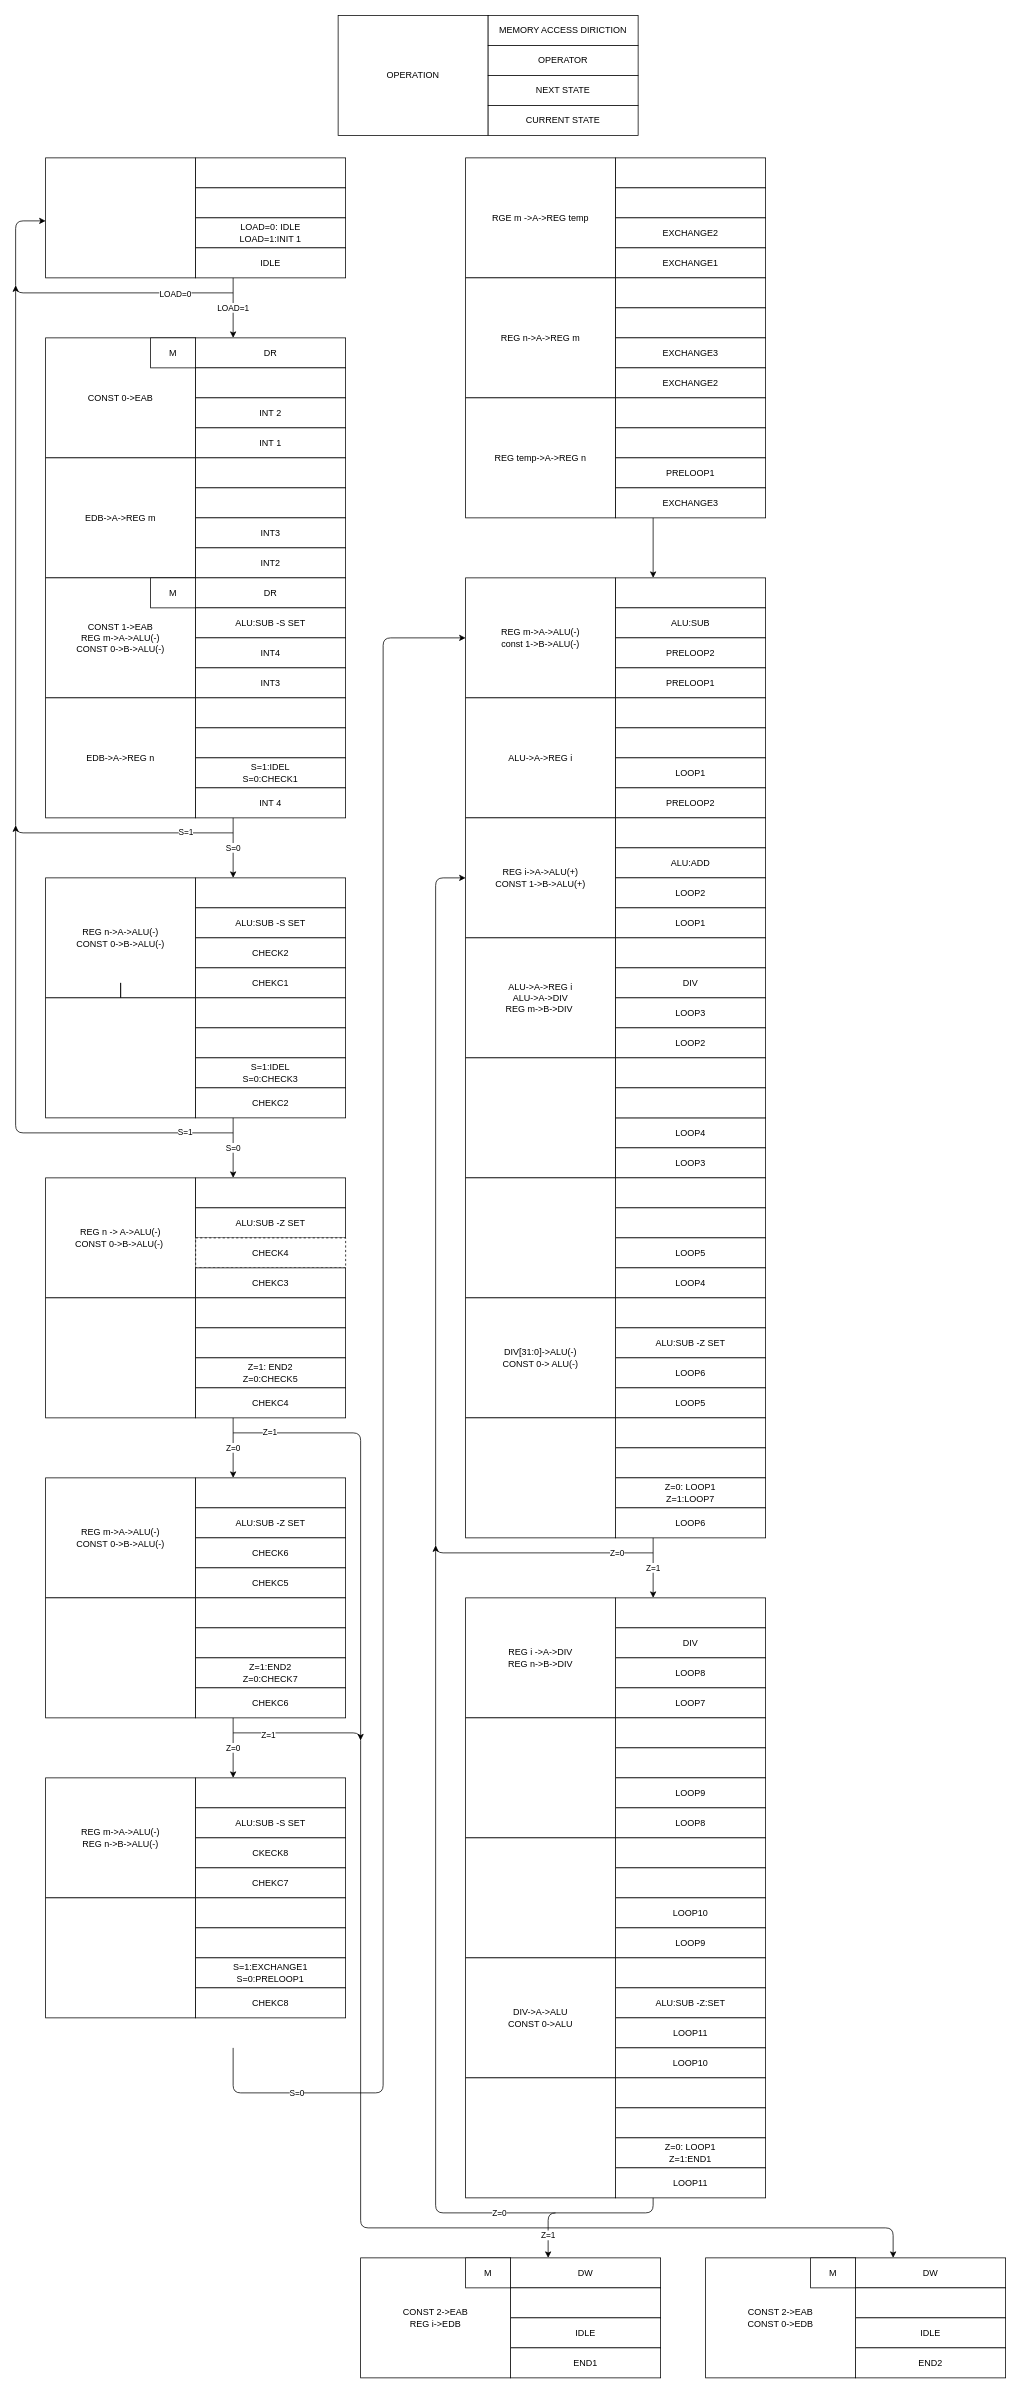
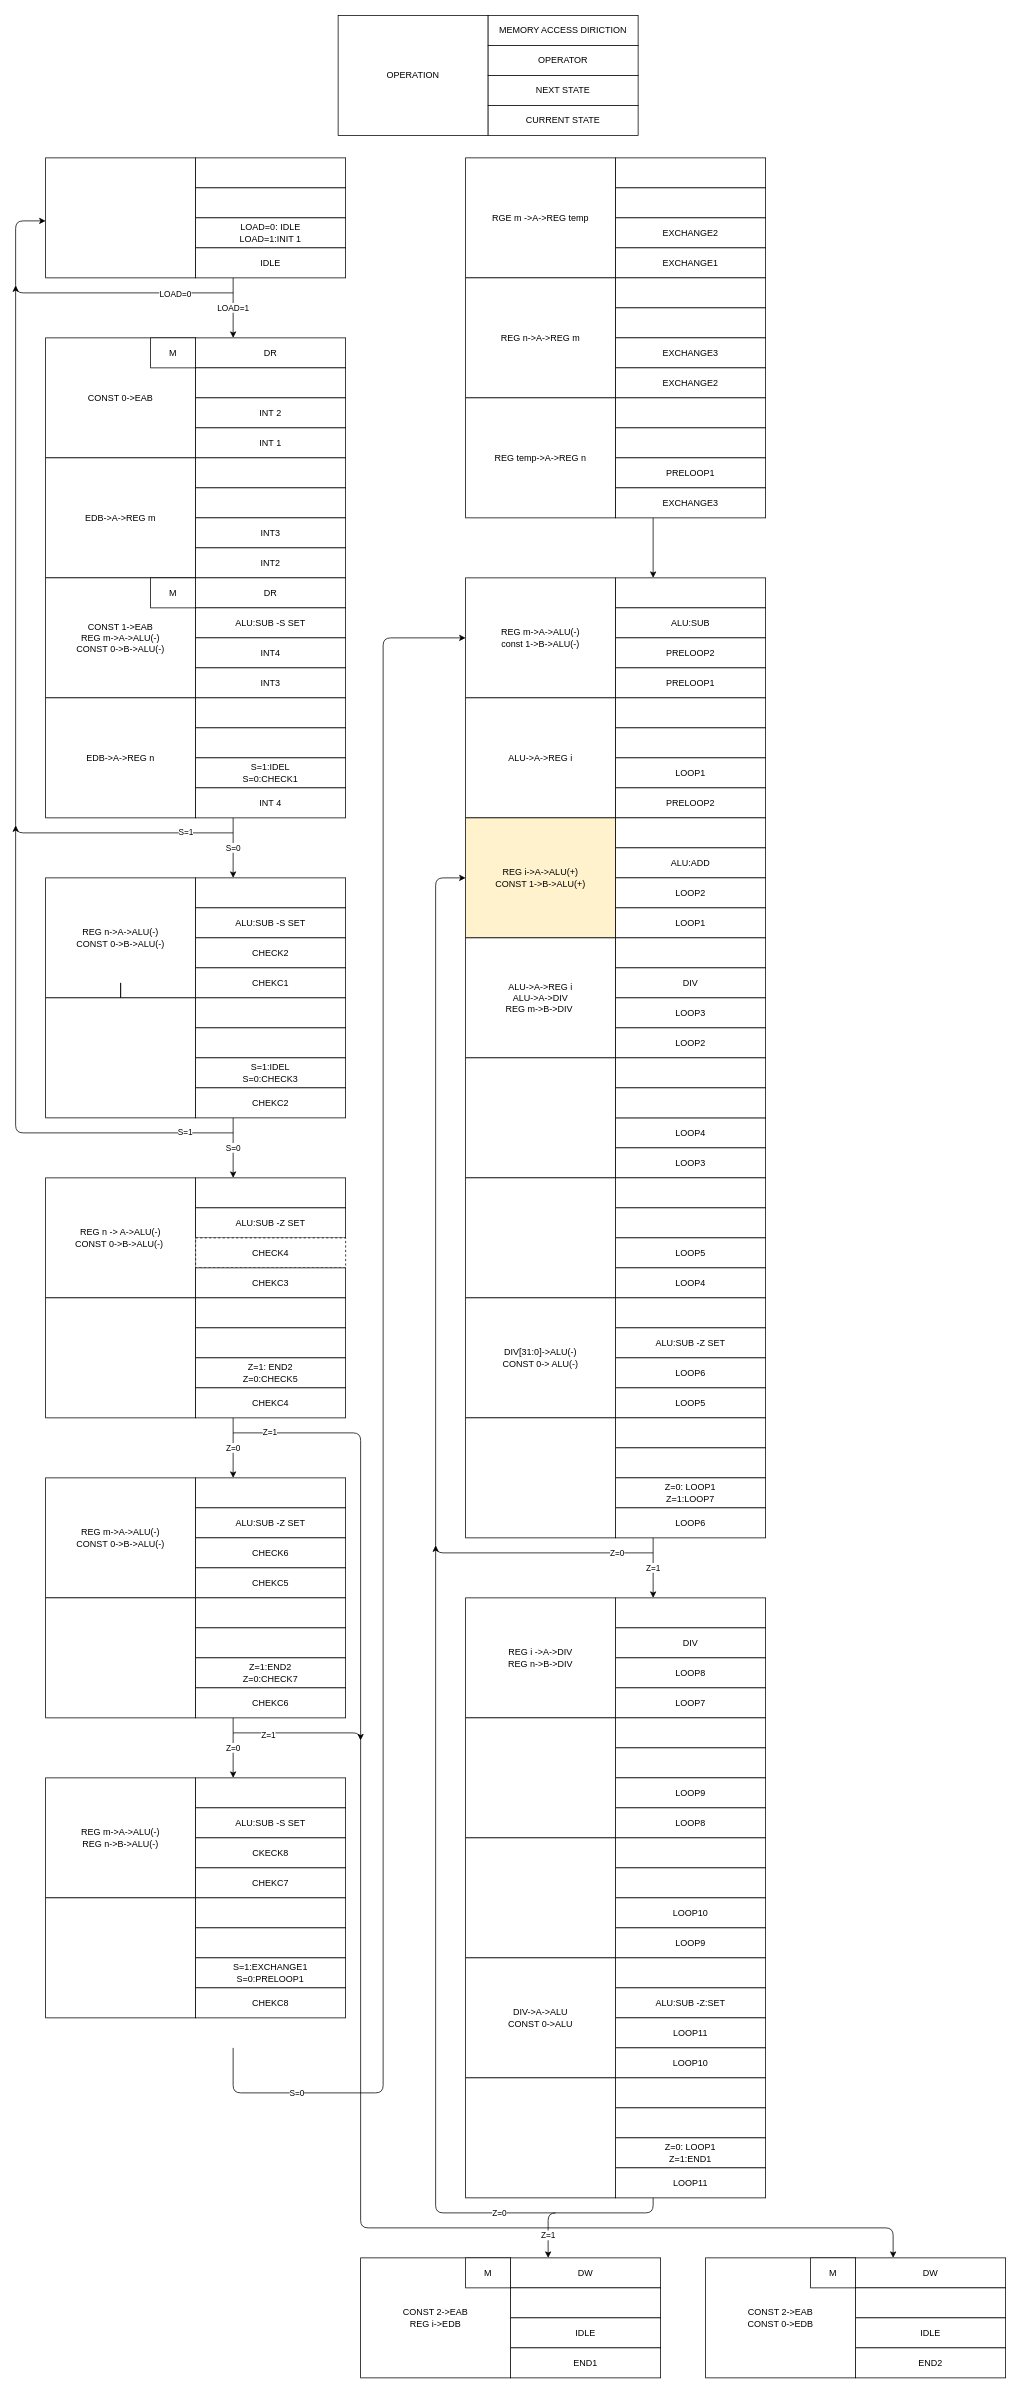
(540, 878) -> (540, 878)
